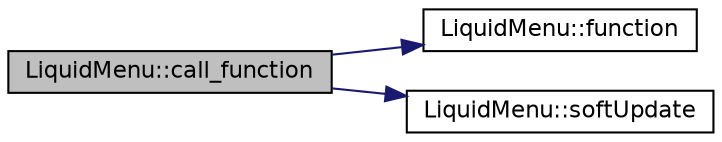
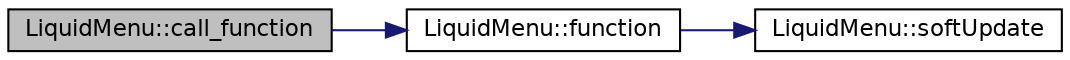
(359, 91) -> (708, 30)
